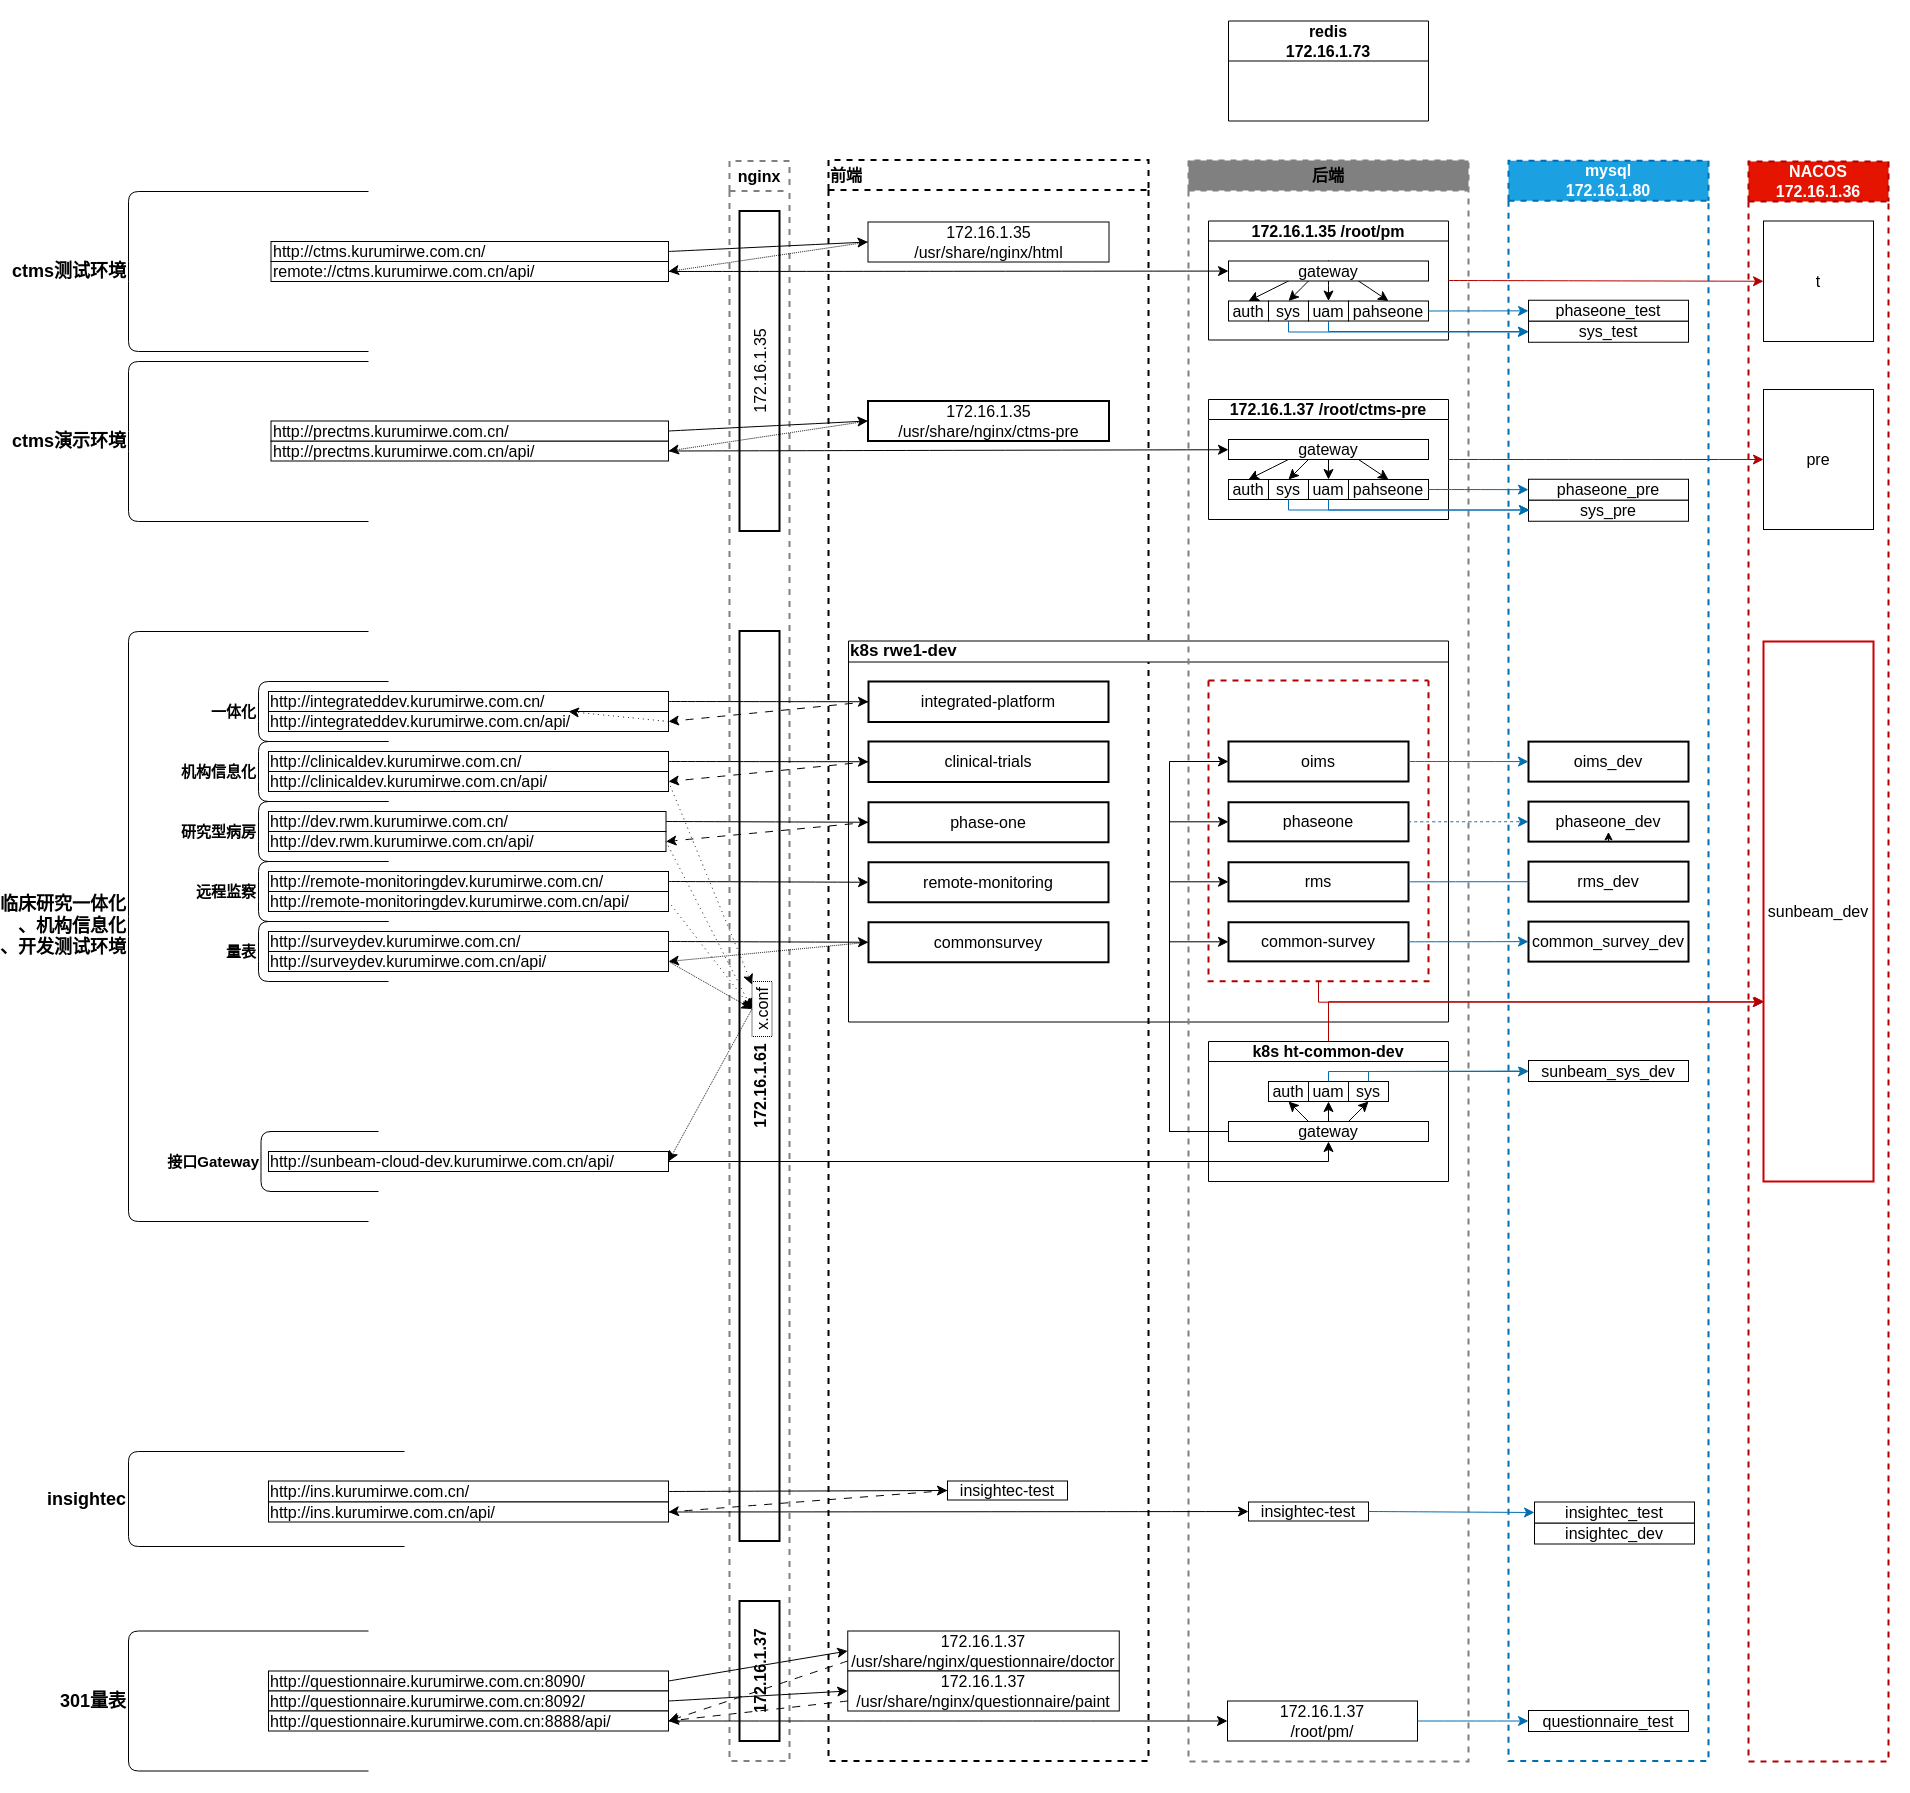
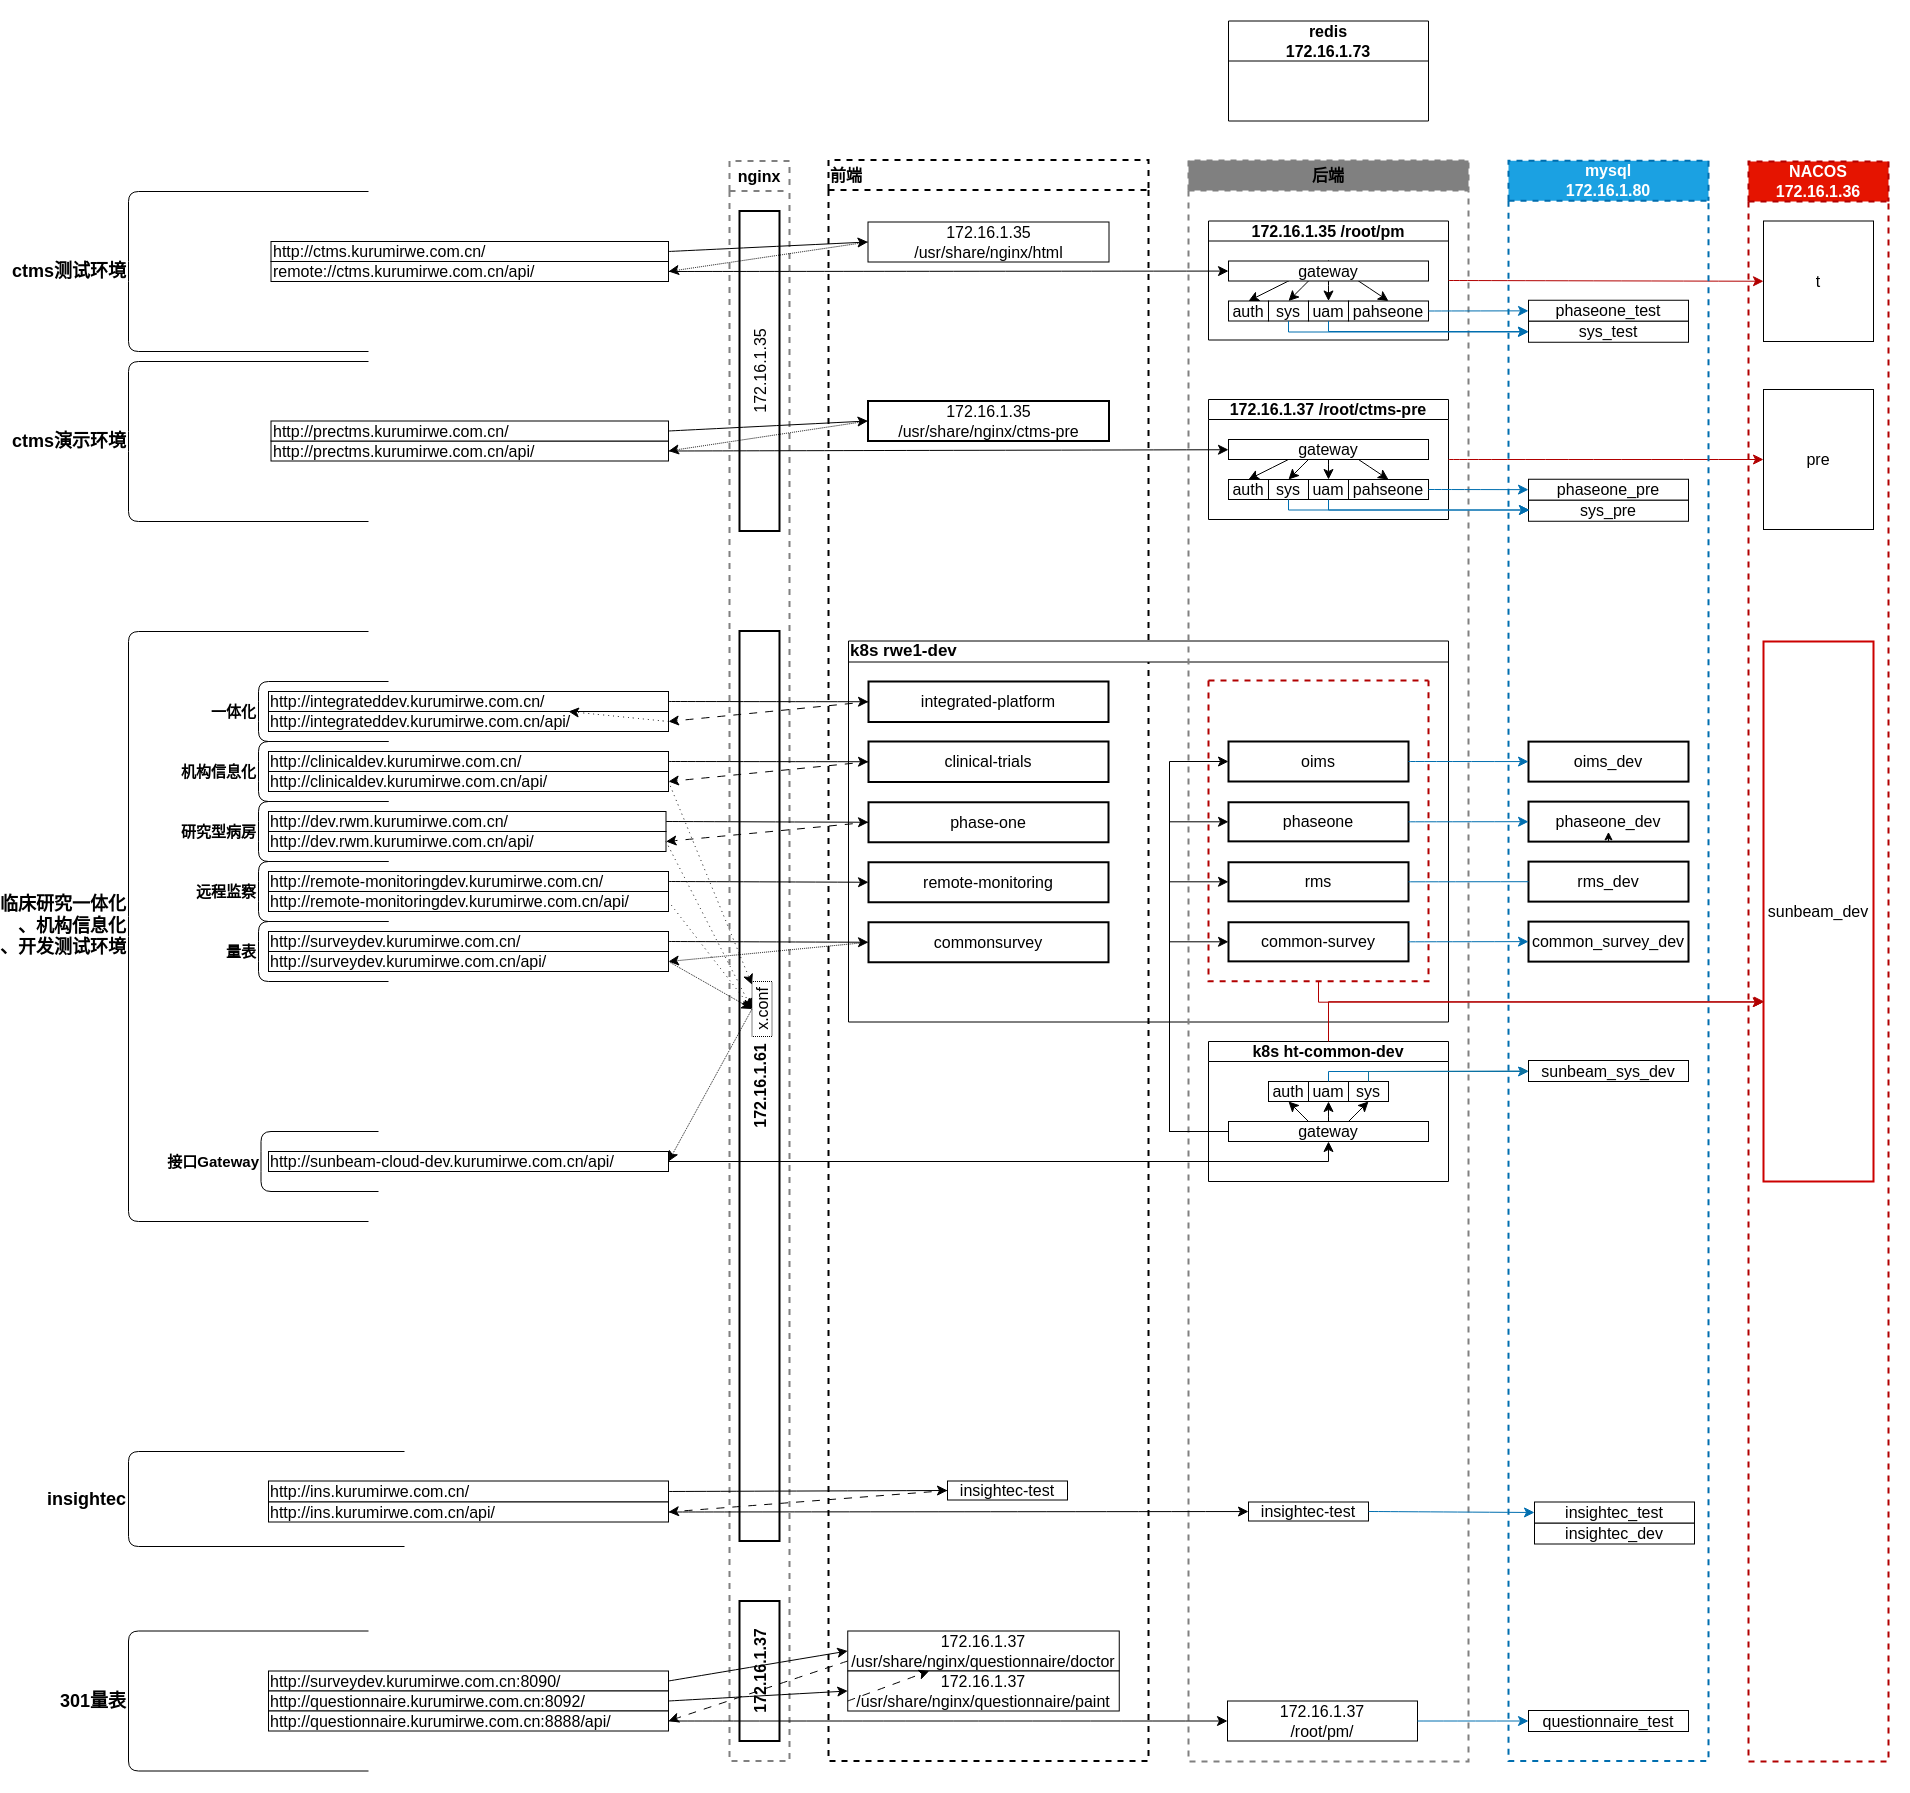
(1466, 822) -> (1466, 822)
(447, 1682) -> (433, 1682)
(765, 1710) -> (885, 1687)
